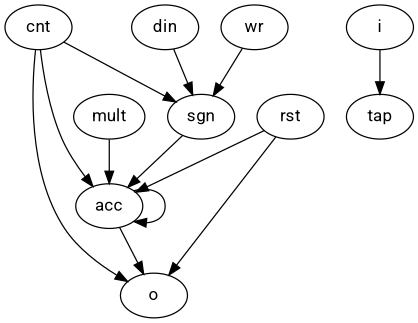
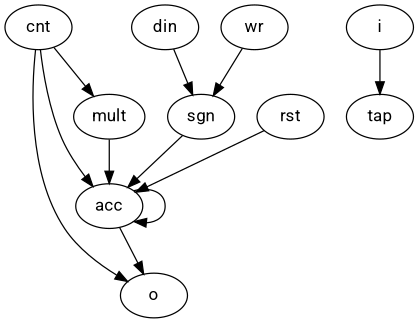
(114, 69) -> (70, 67)
(226, 201) -> none
